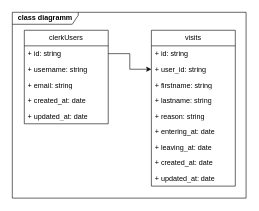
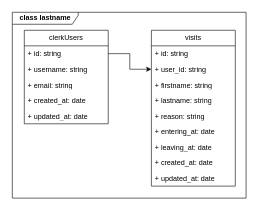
(45, 18) -> (45, 18)
